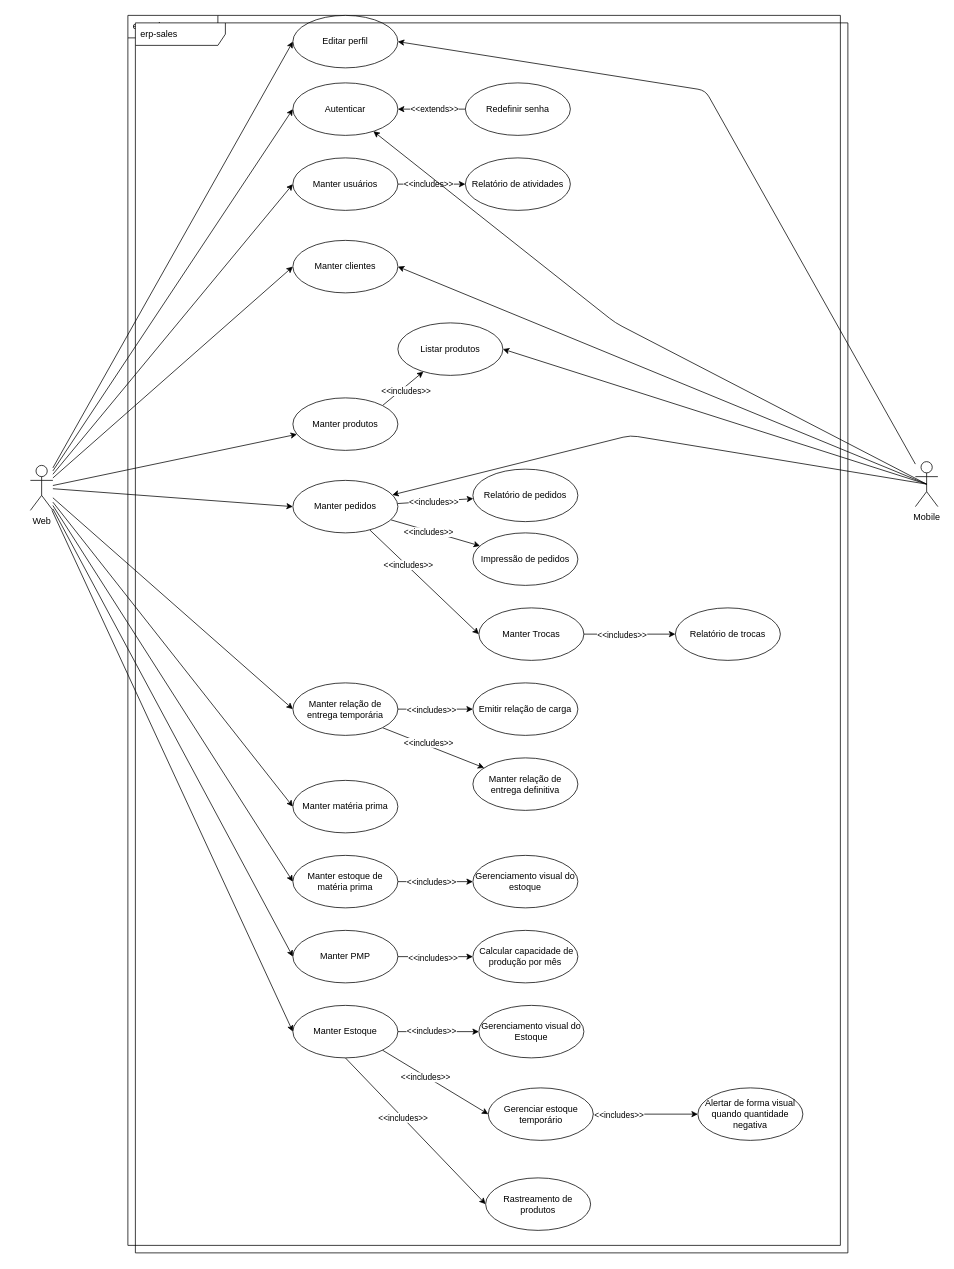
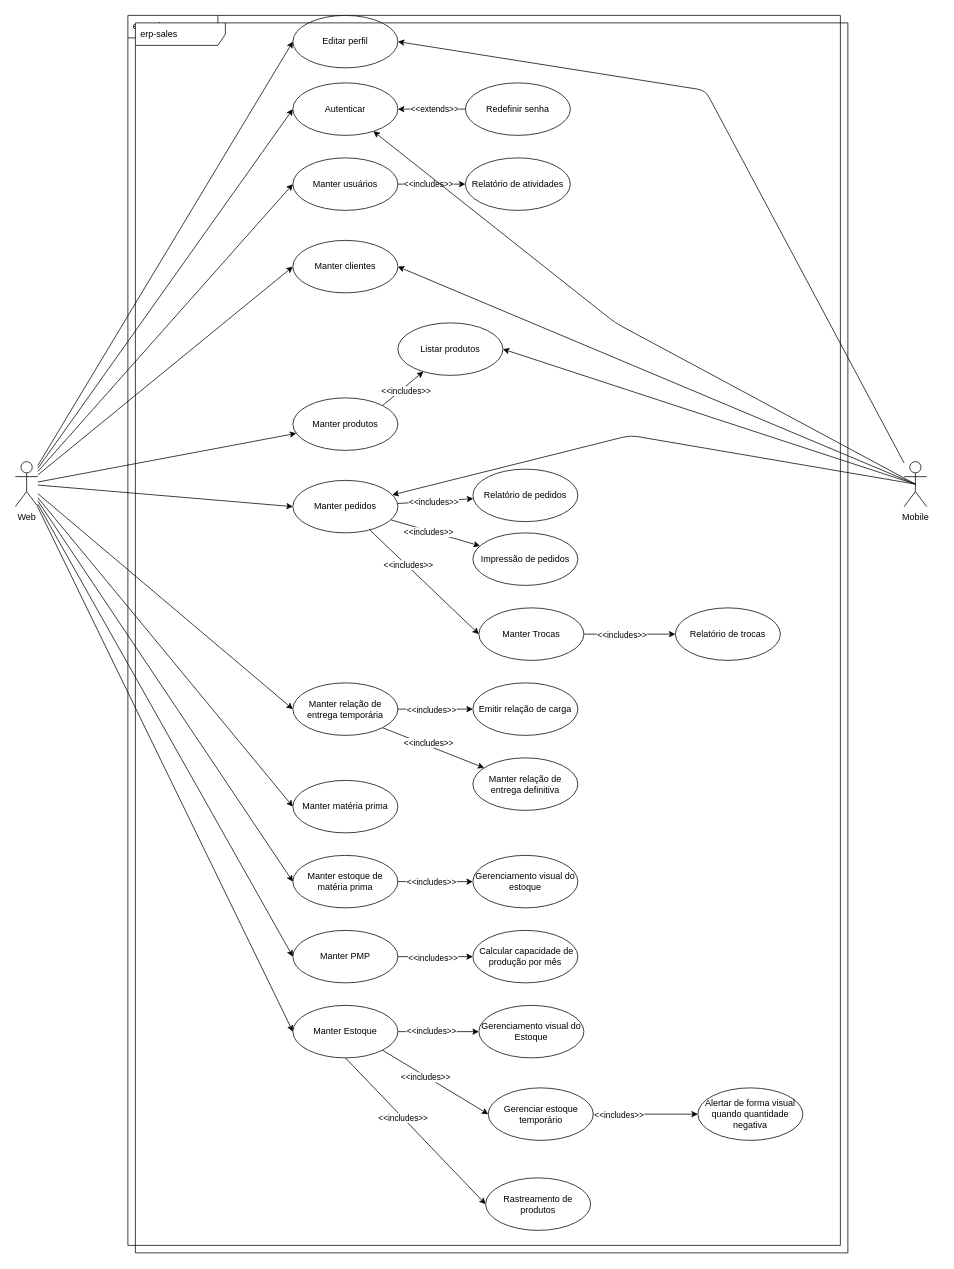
(927, 484) -> (915, 484)
(42, 488) -> (27, 484)
